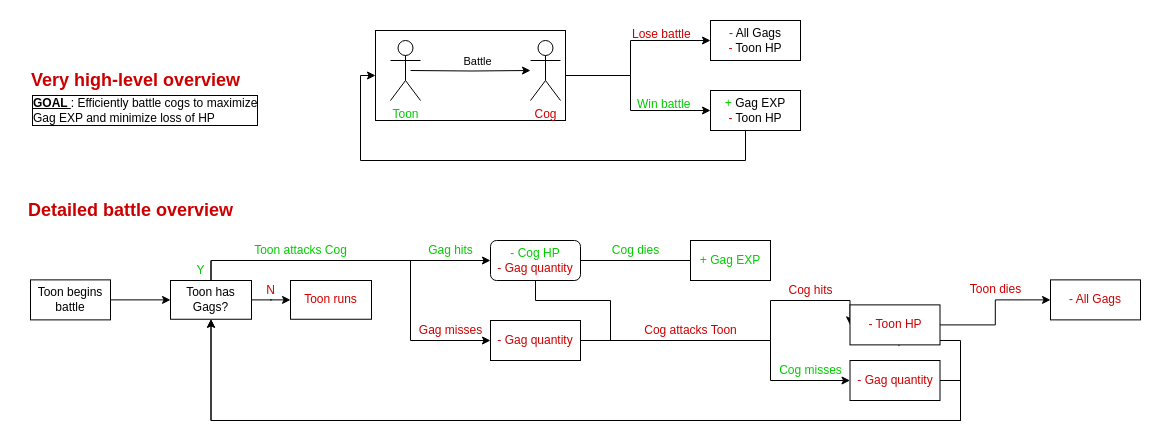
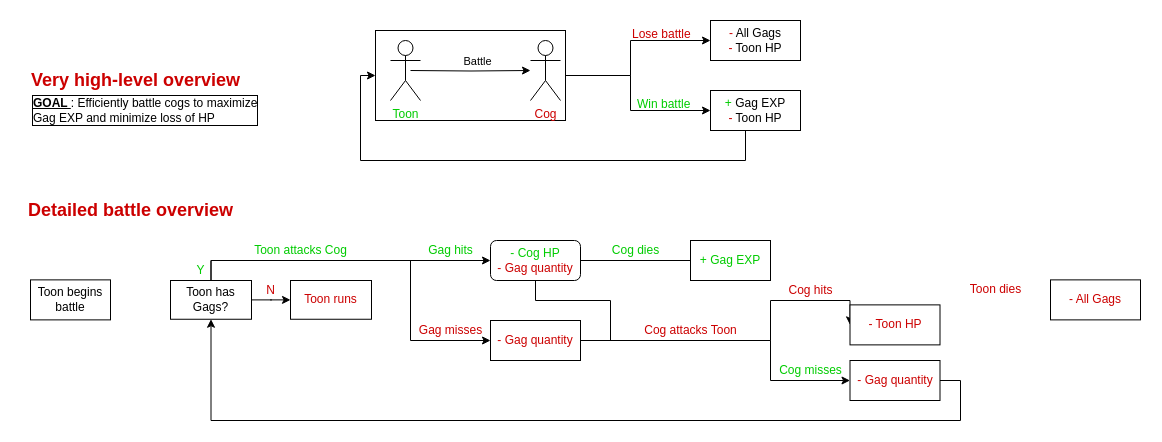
(137, 300) -> none
(995, 316) -> none
(961, 349) -> none
